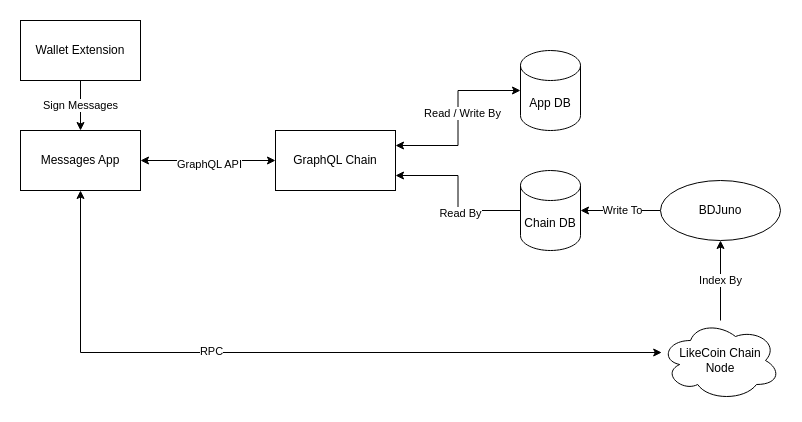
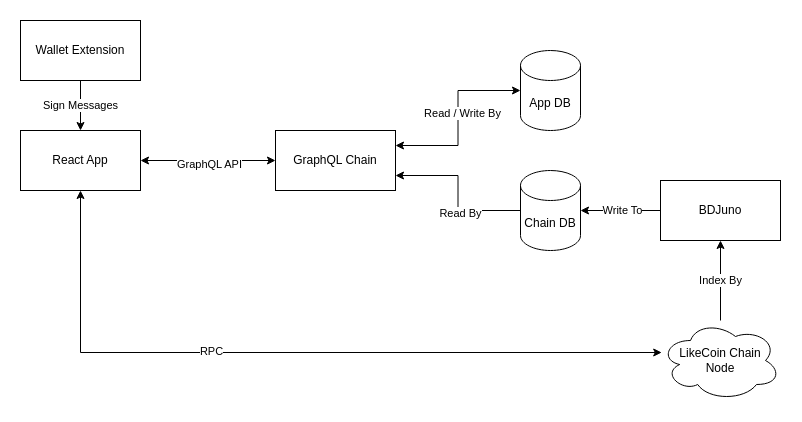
(81, 161) -> (81, 161)
(721, 211) -> (721, 211)
